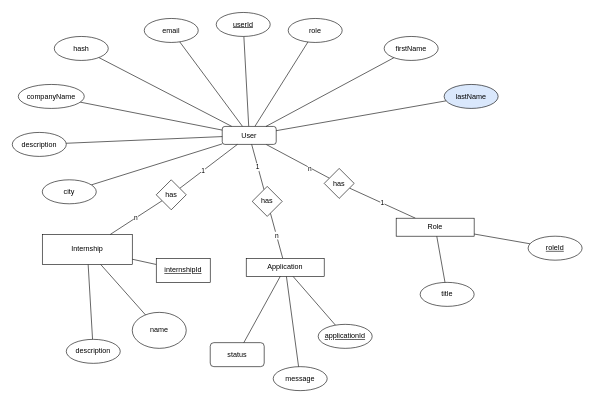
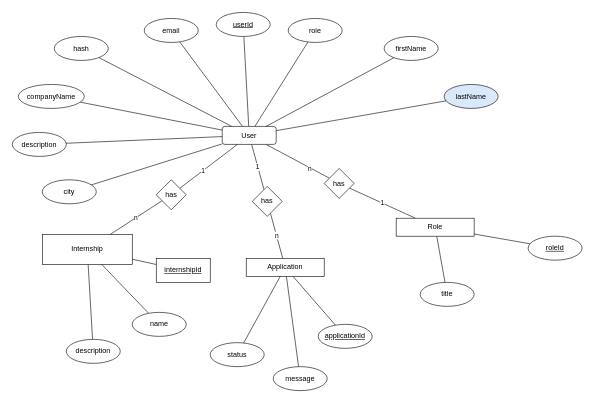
(159, 330) -> (159, 324)
(237, 355) -> (237, 355)
